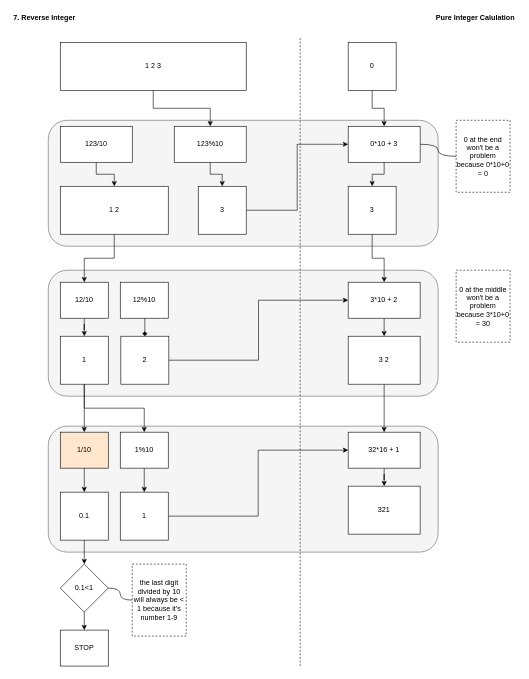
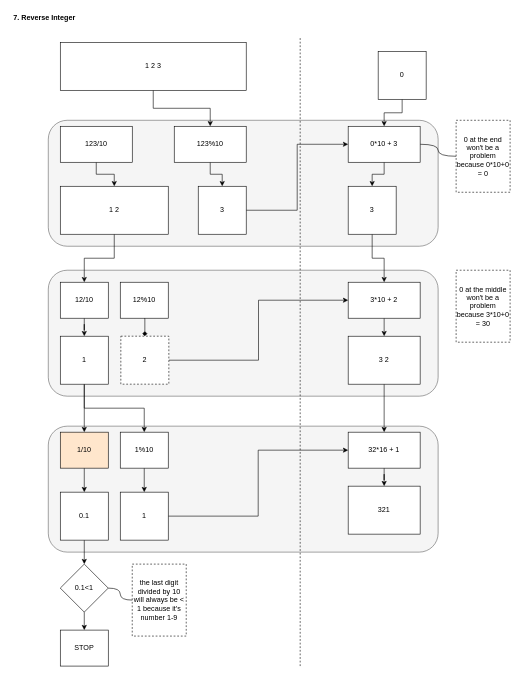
(468, 18) -> none
(372, 66) -> (402, 75)
(145, 360) -> (145, 360)
